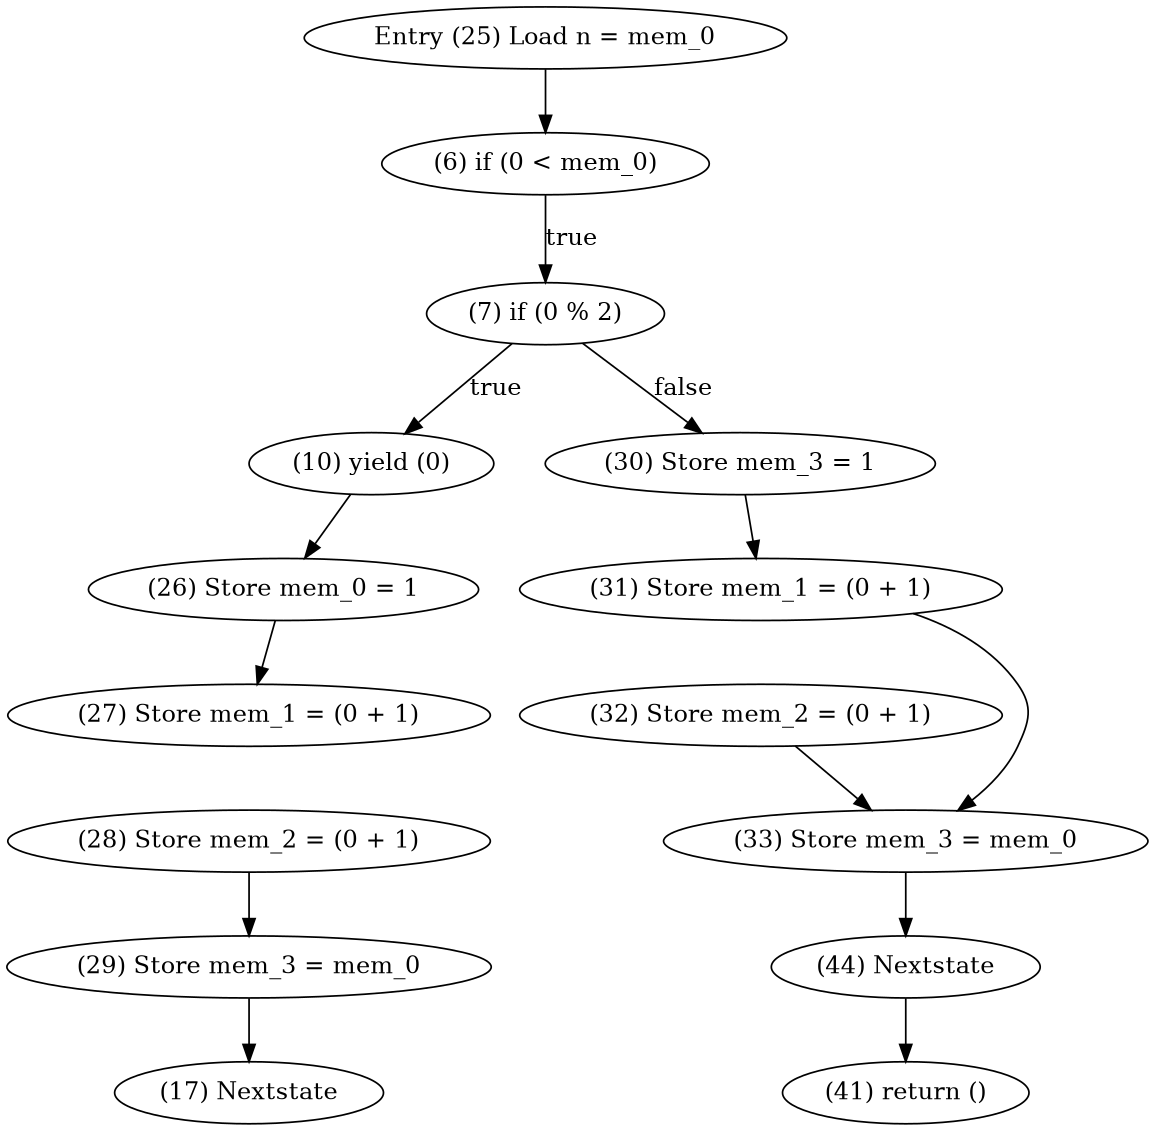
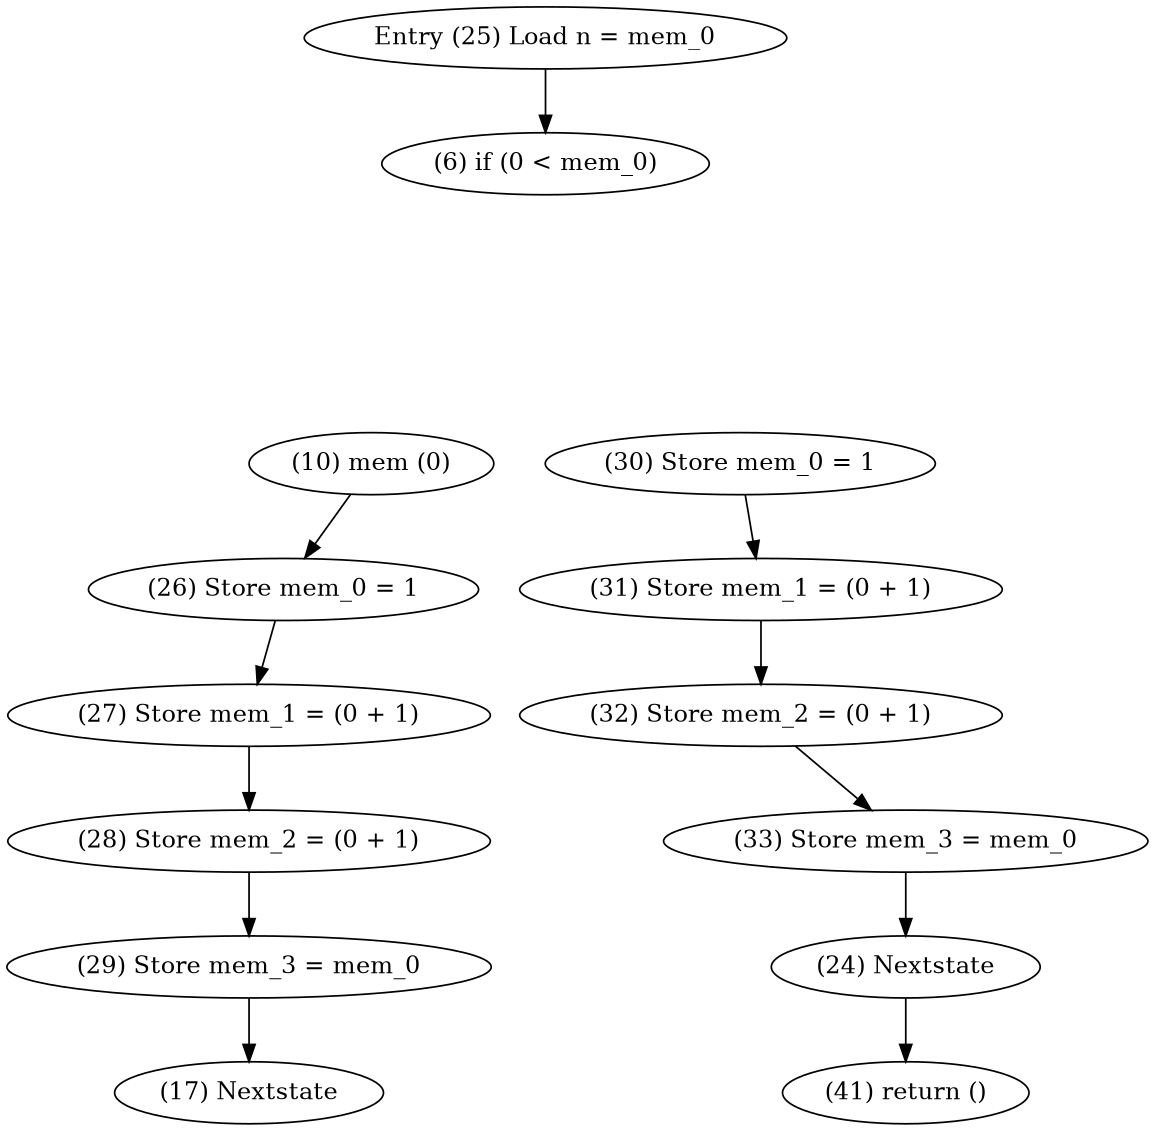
(546, 314) -> none
(371, 464) -> (371, 464)
(740, 464) -> (740, 464)
(1020, 688) -> (761, 644)
none -> (249, 770)
(906, 967) -> (906, 967)
